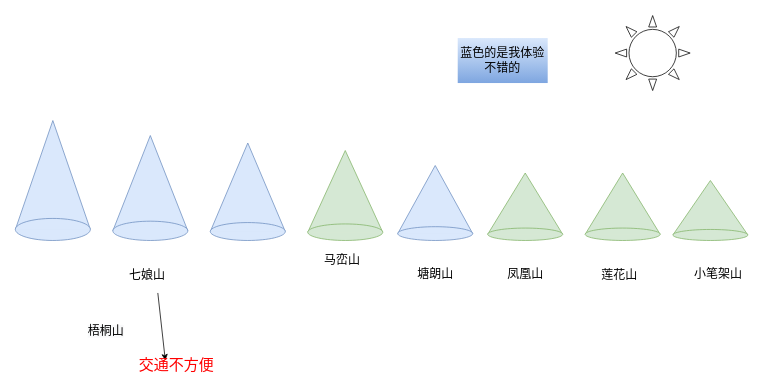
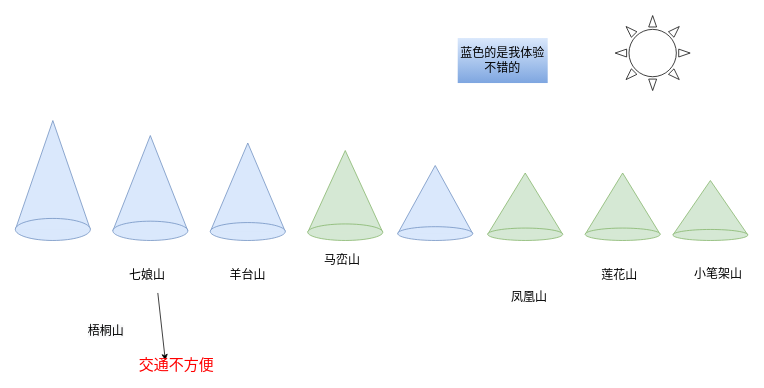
none -> (262, 274)
(435, 274) -> none
(525, 274) -> (529, 297)
